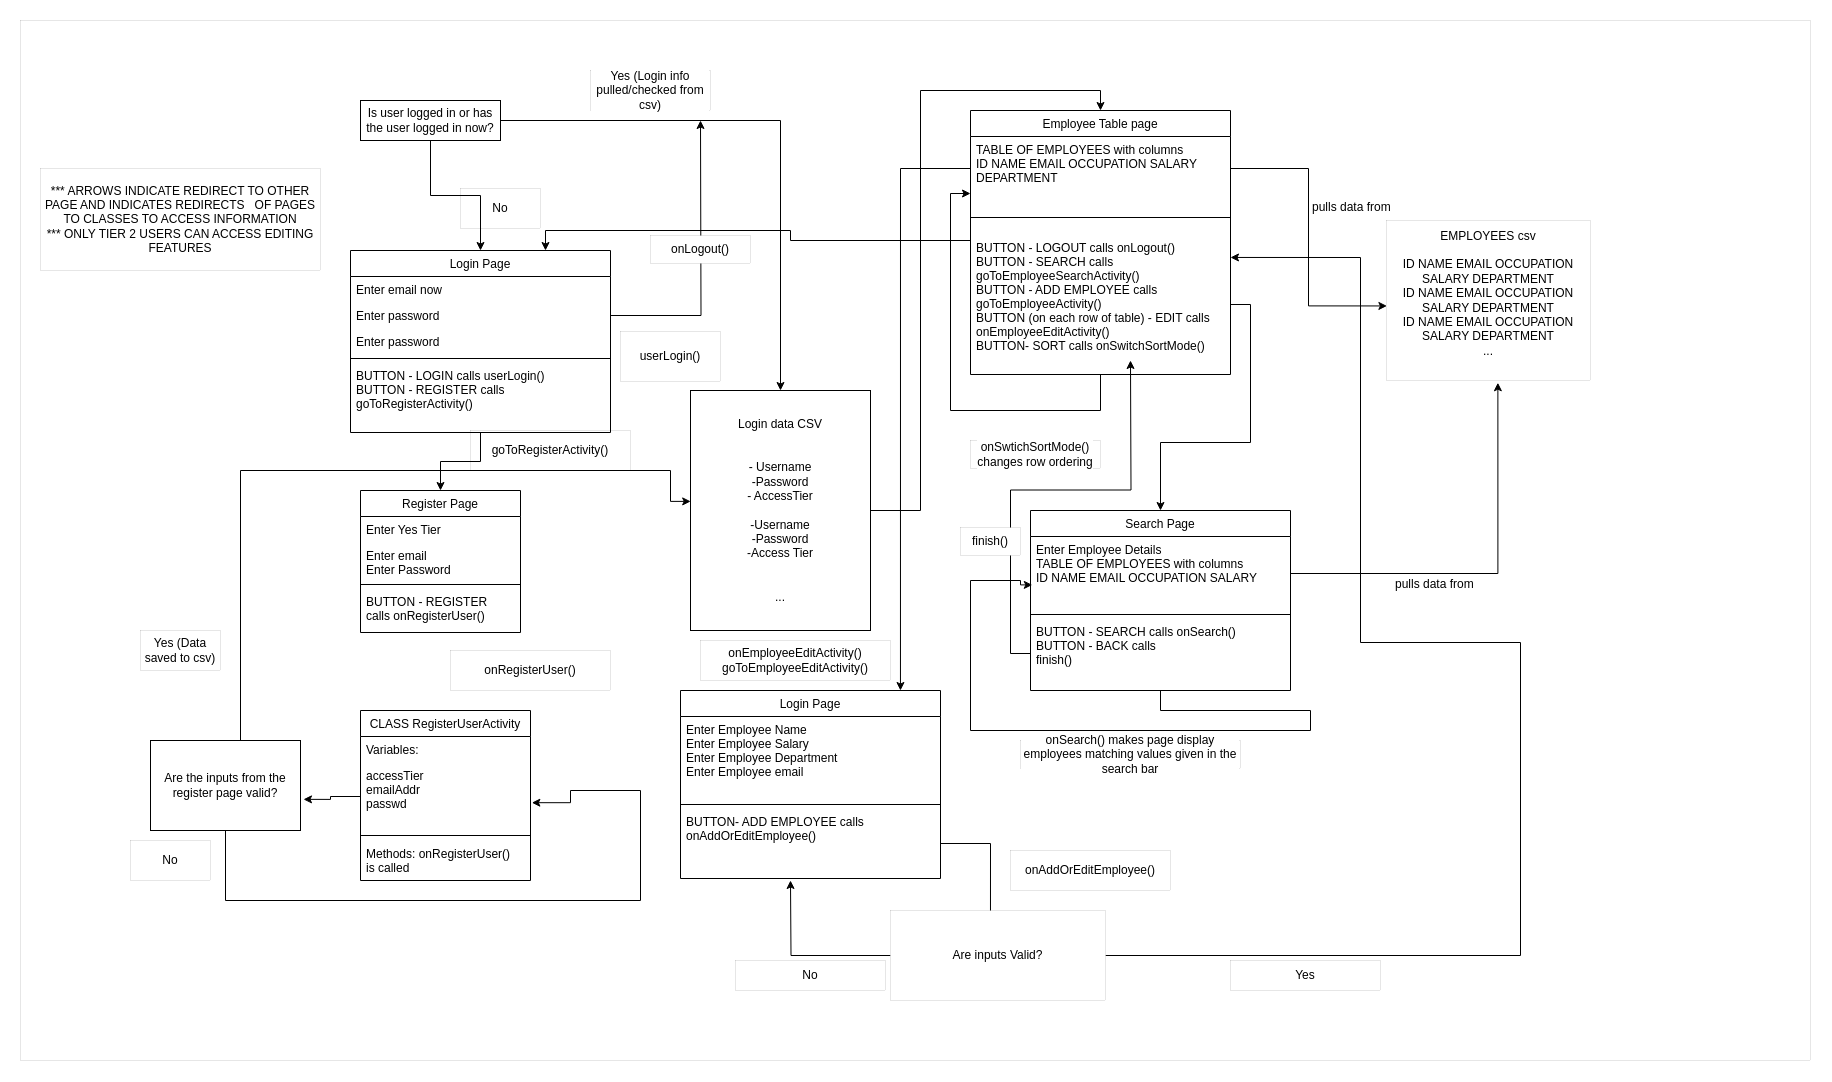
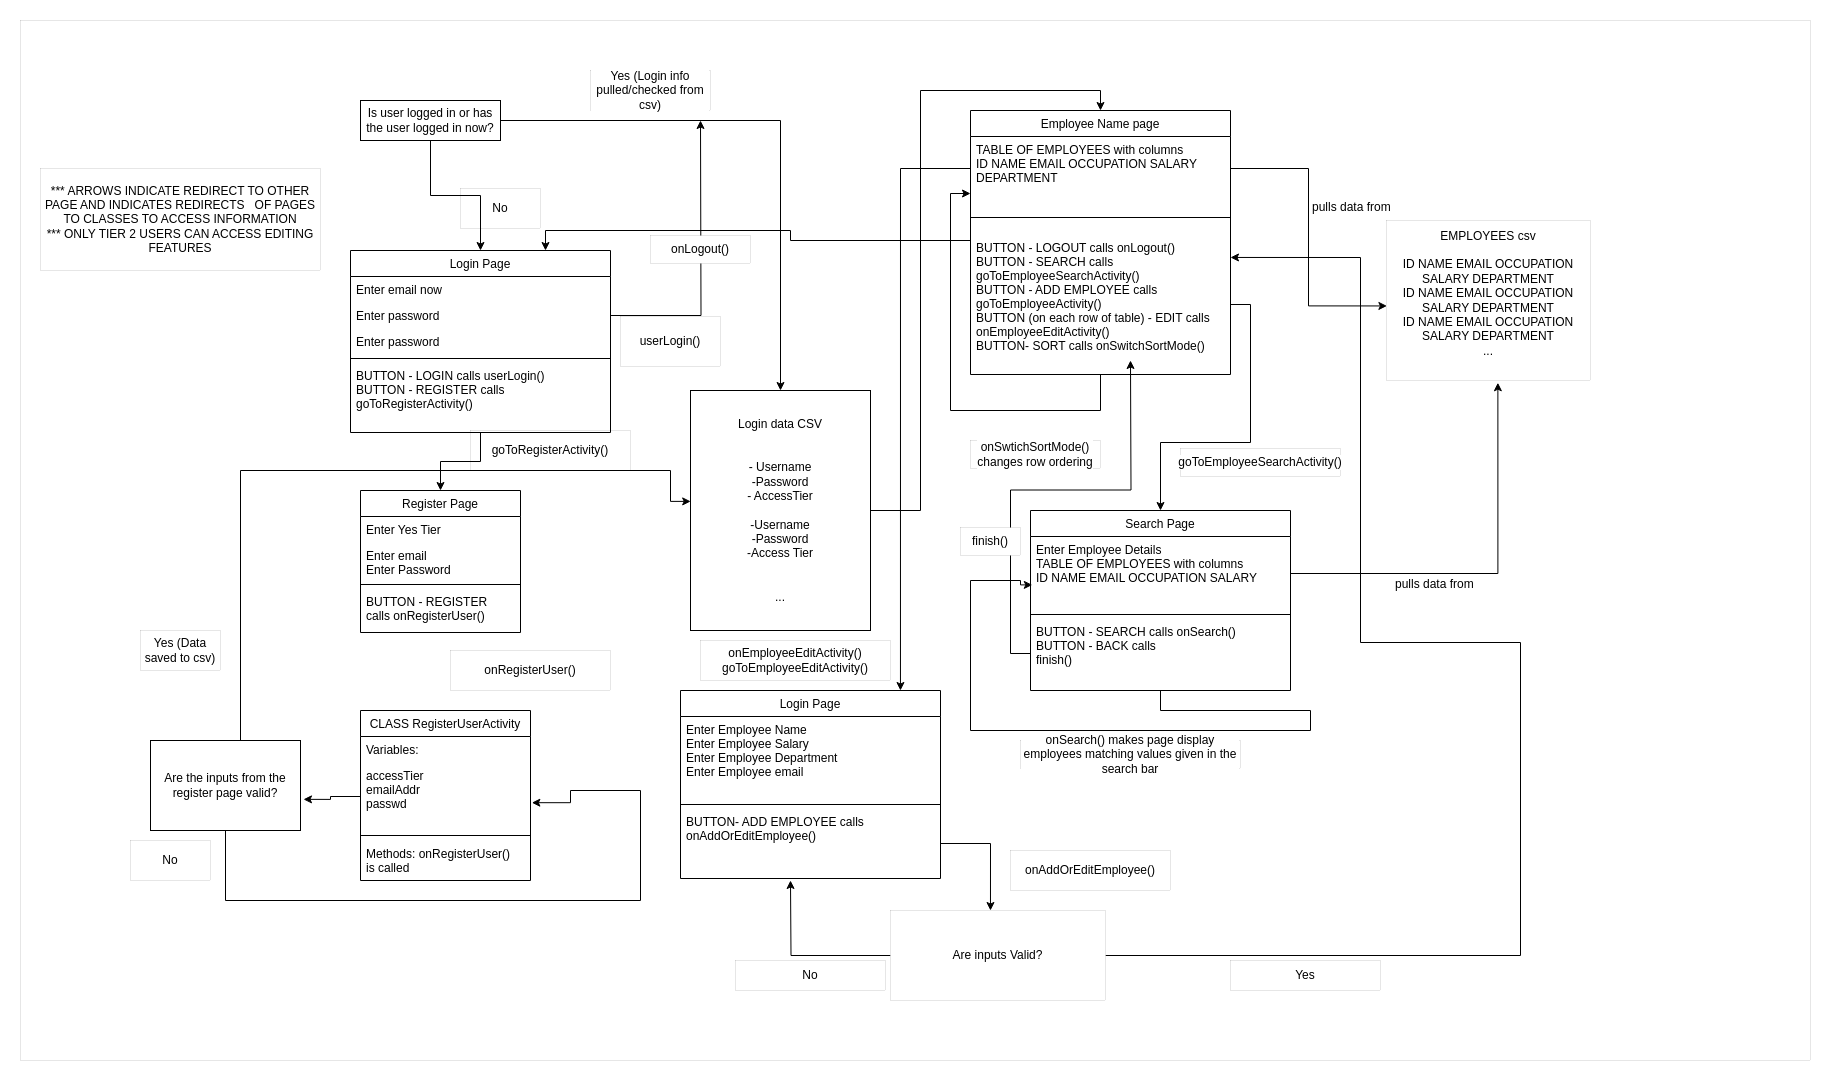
(1100, 124) -> (1100, 124)
(671, 357) -> (671, 342)
none -> (1261, 463)
(990, 905) -> (990, 902)
